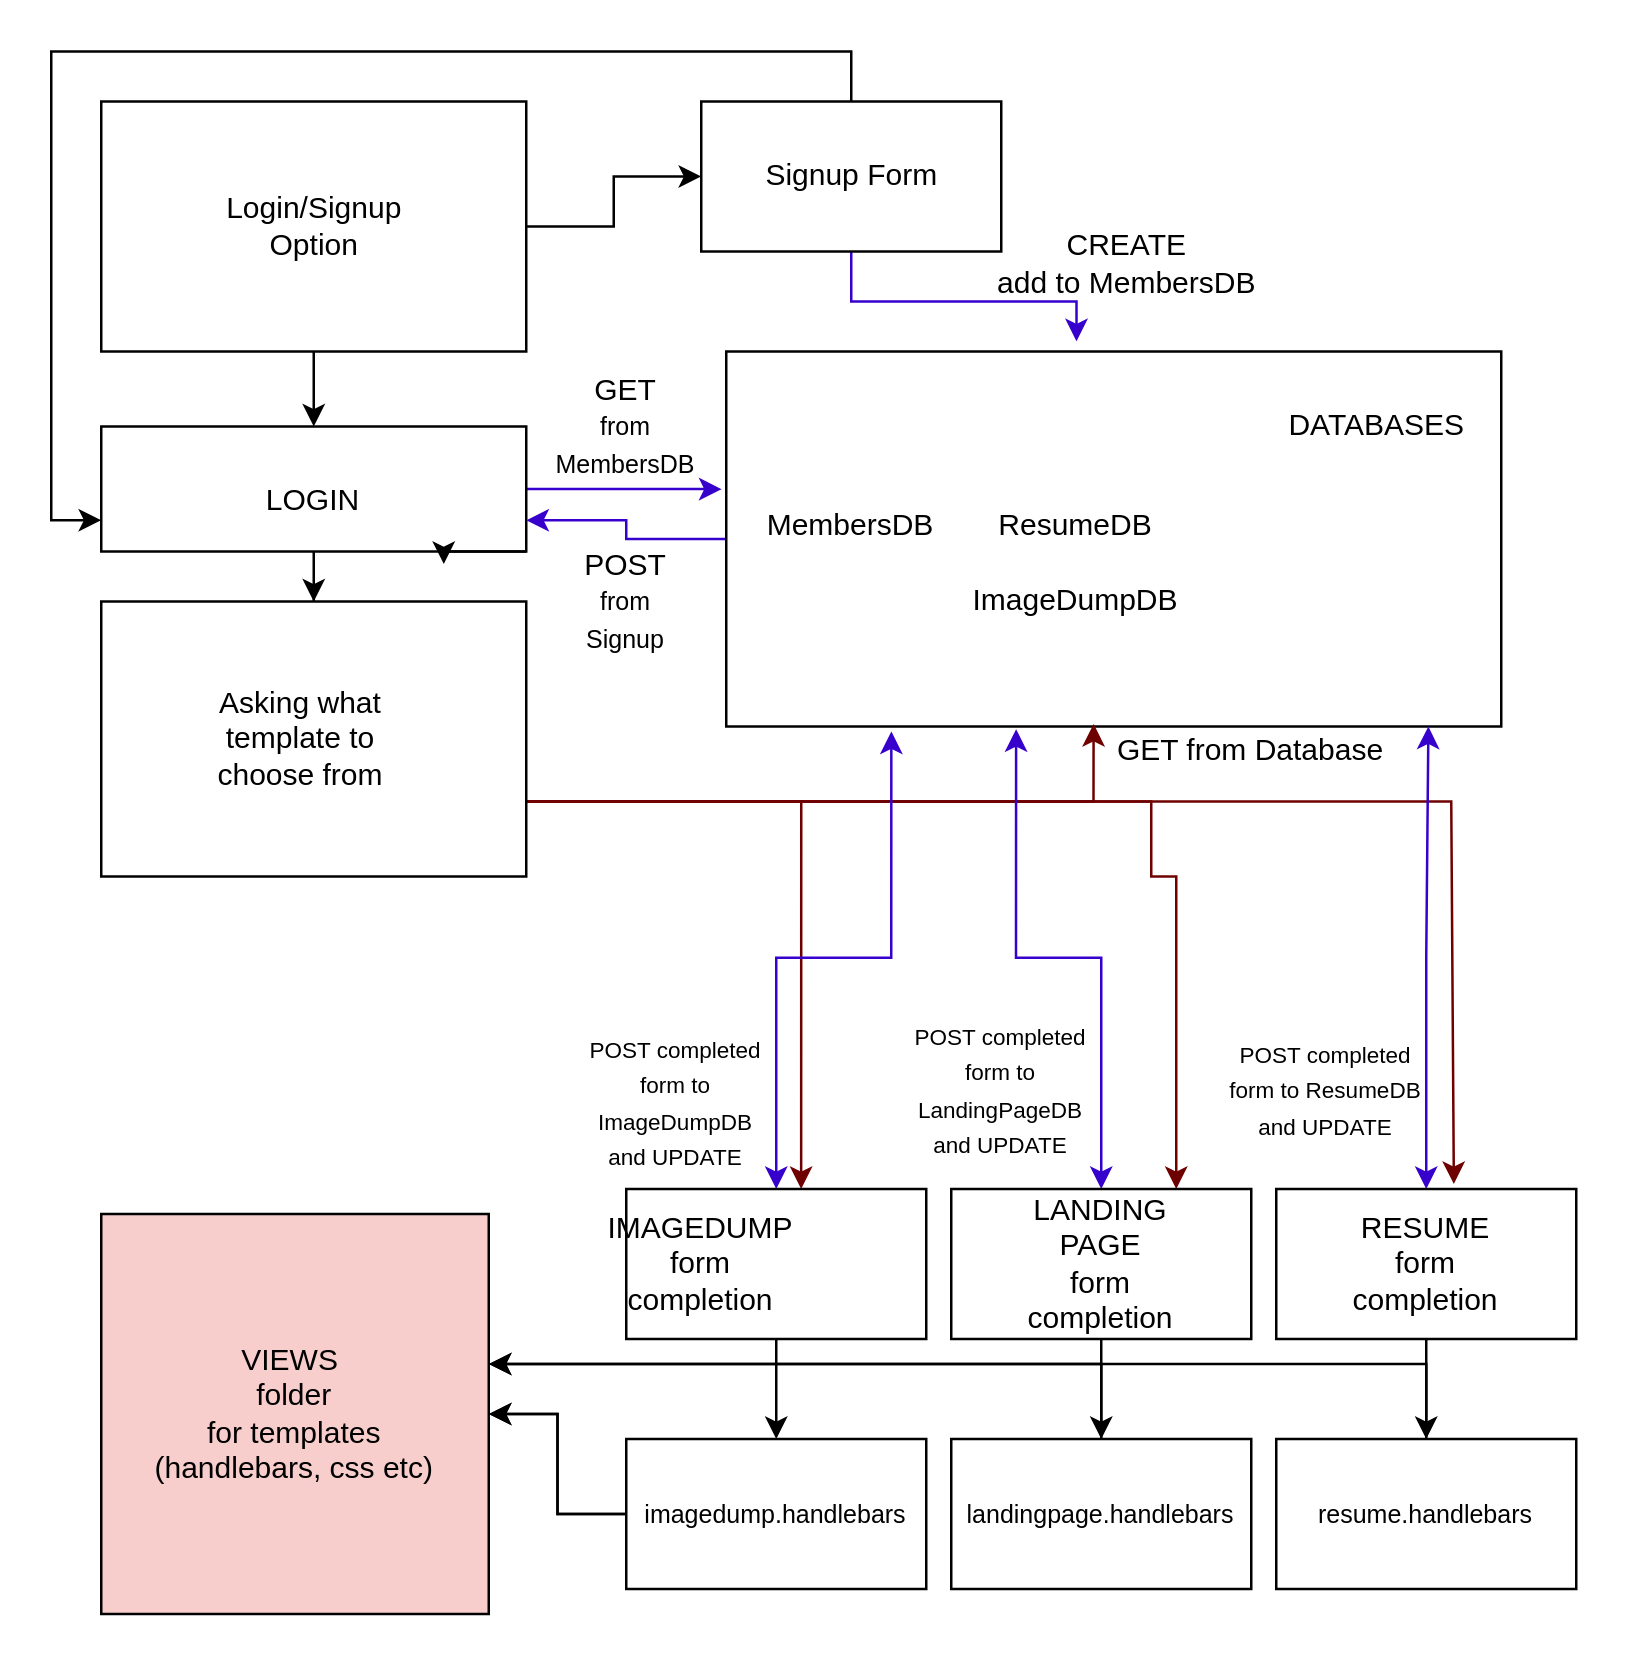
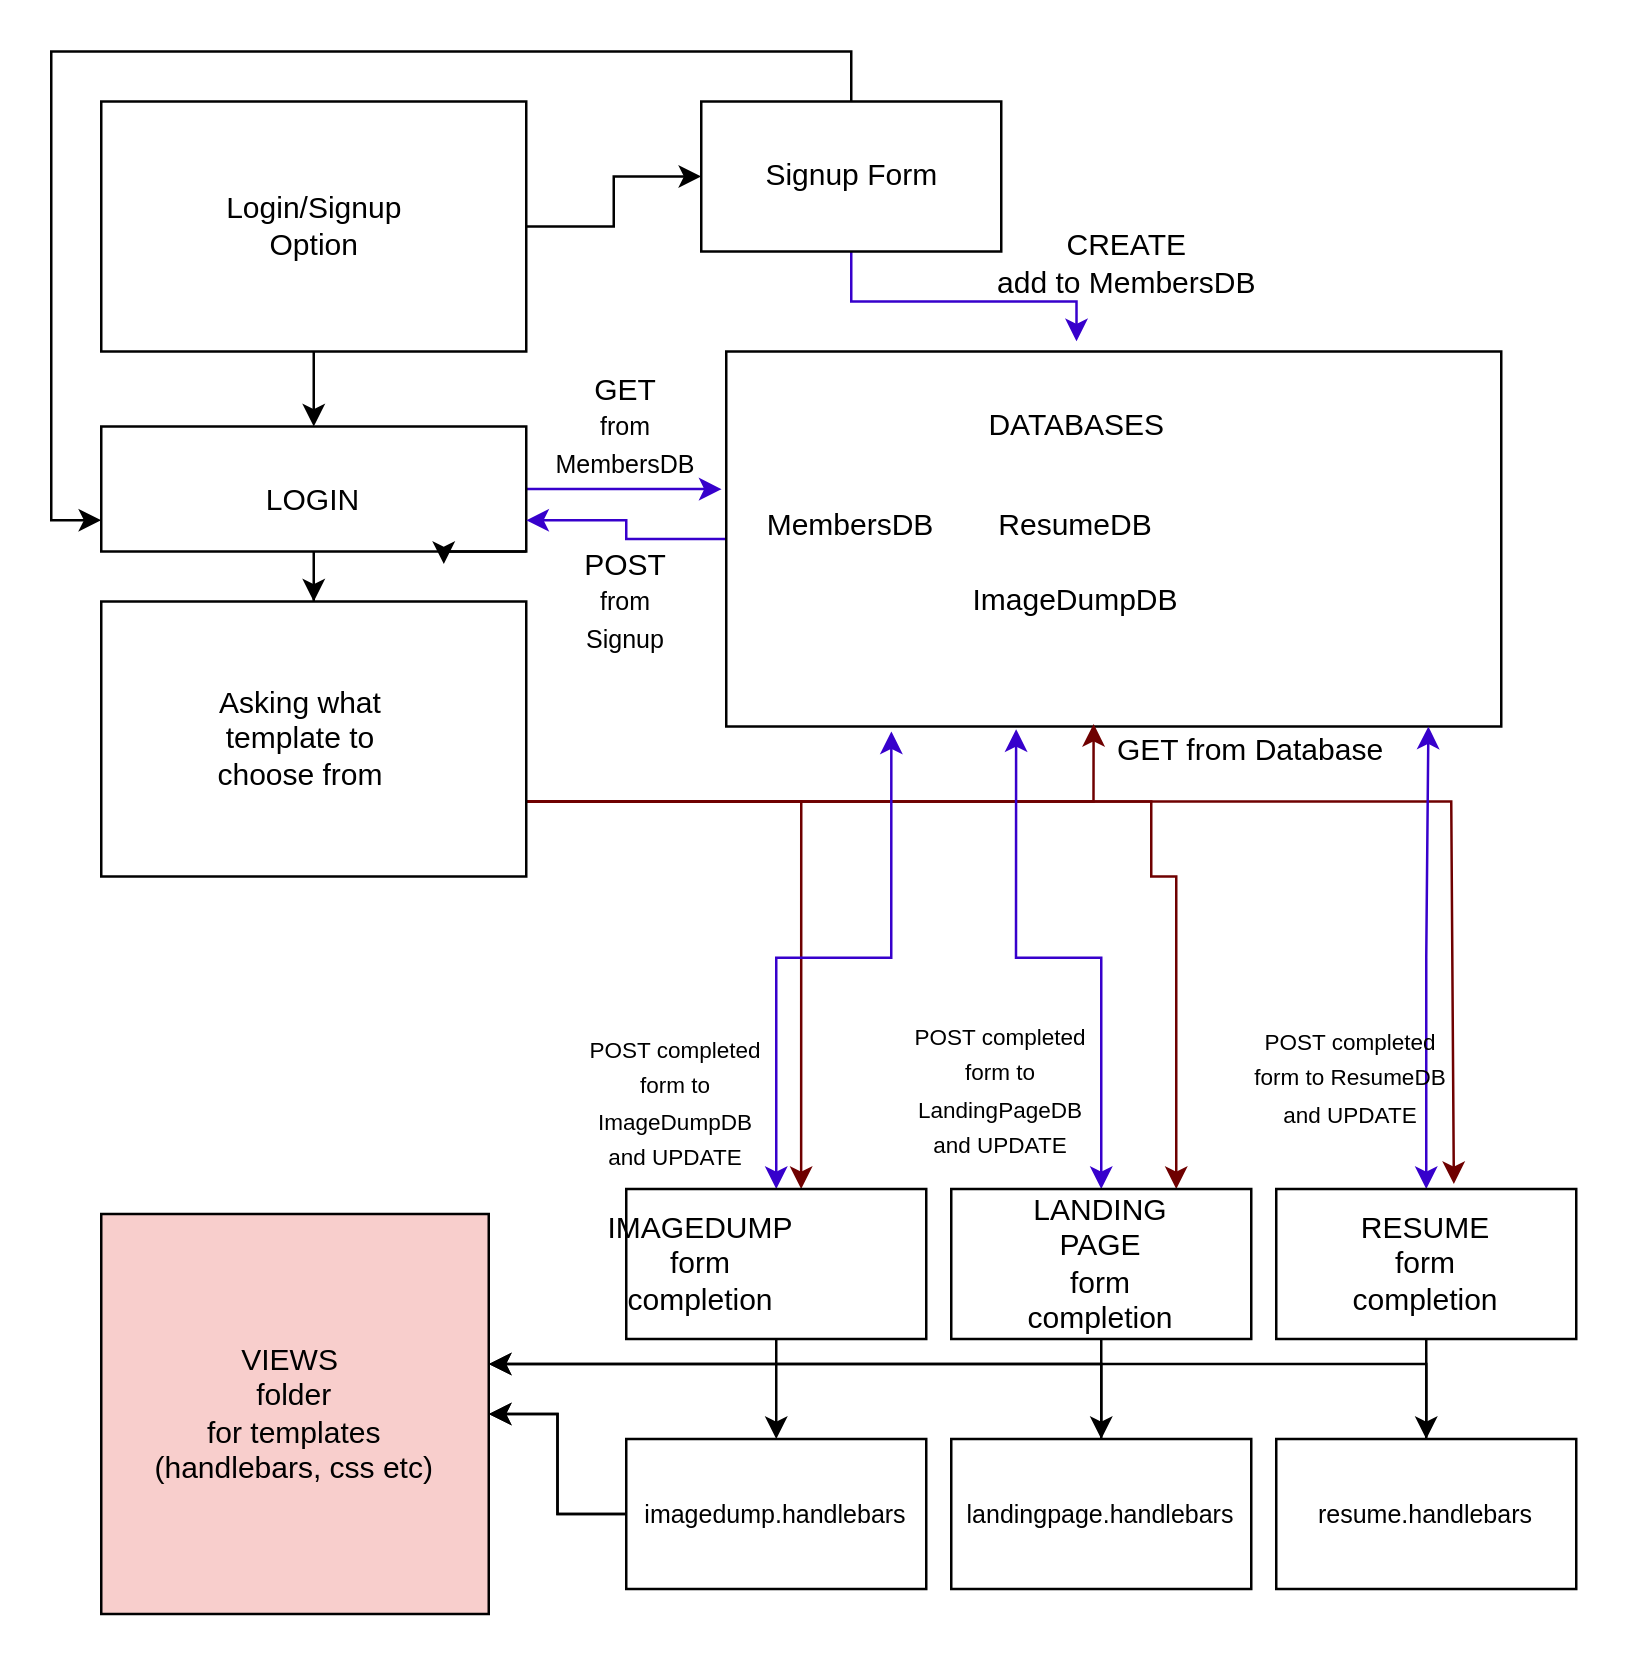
(1376, 426) -> (1076, 426)
(1326, 1089) -> (1351, 1076)
